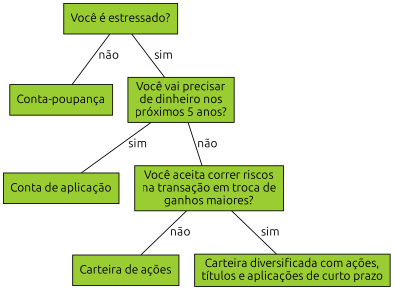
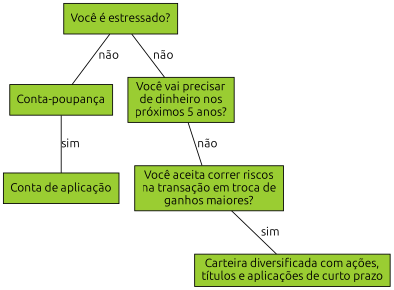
(164, 56) -> (164, 56)
(116, 148) -> (61, 144)
(126, 270) -> none
